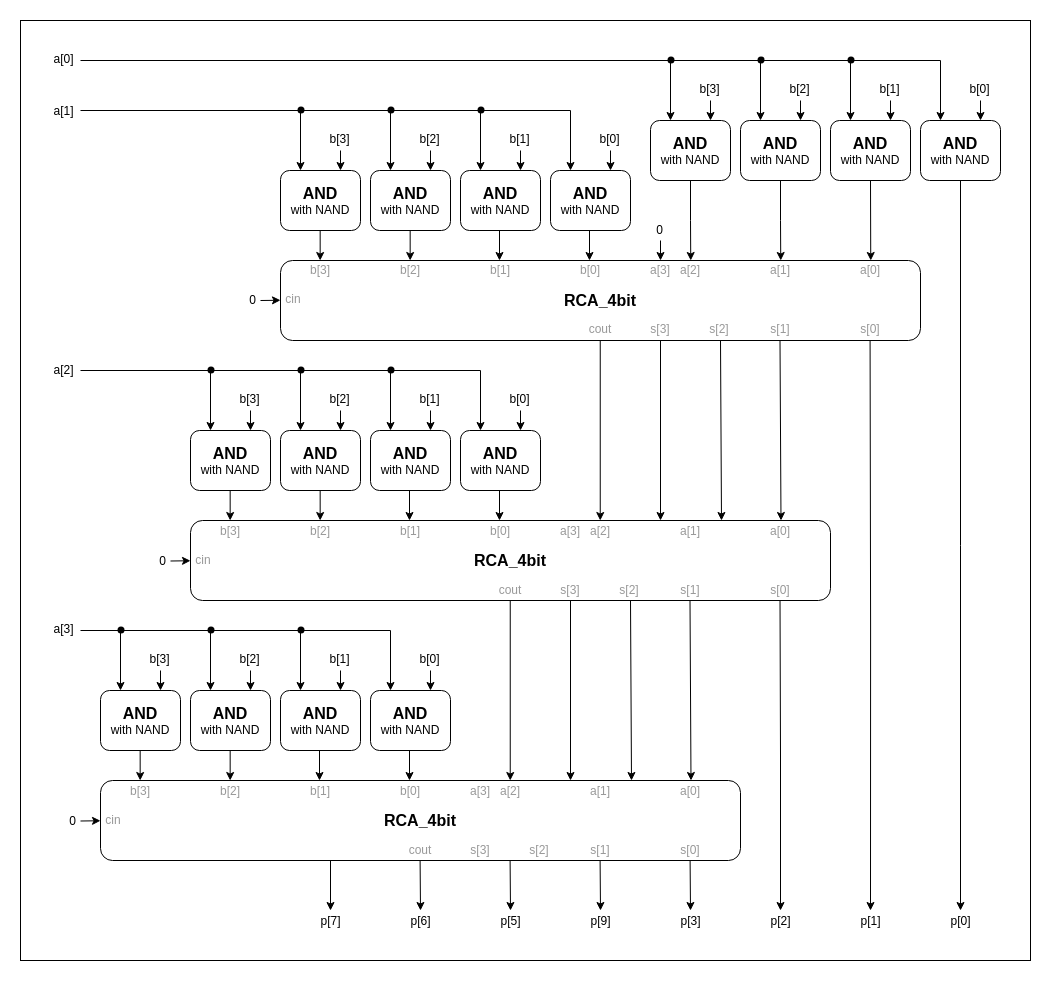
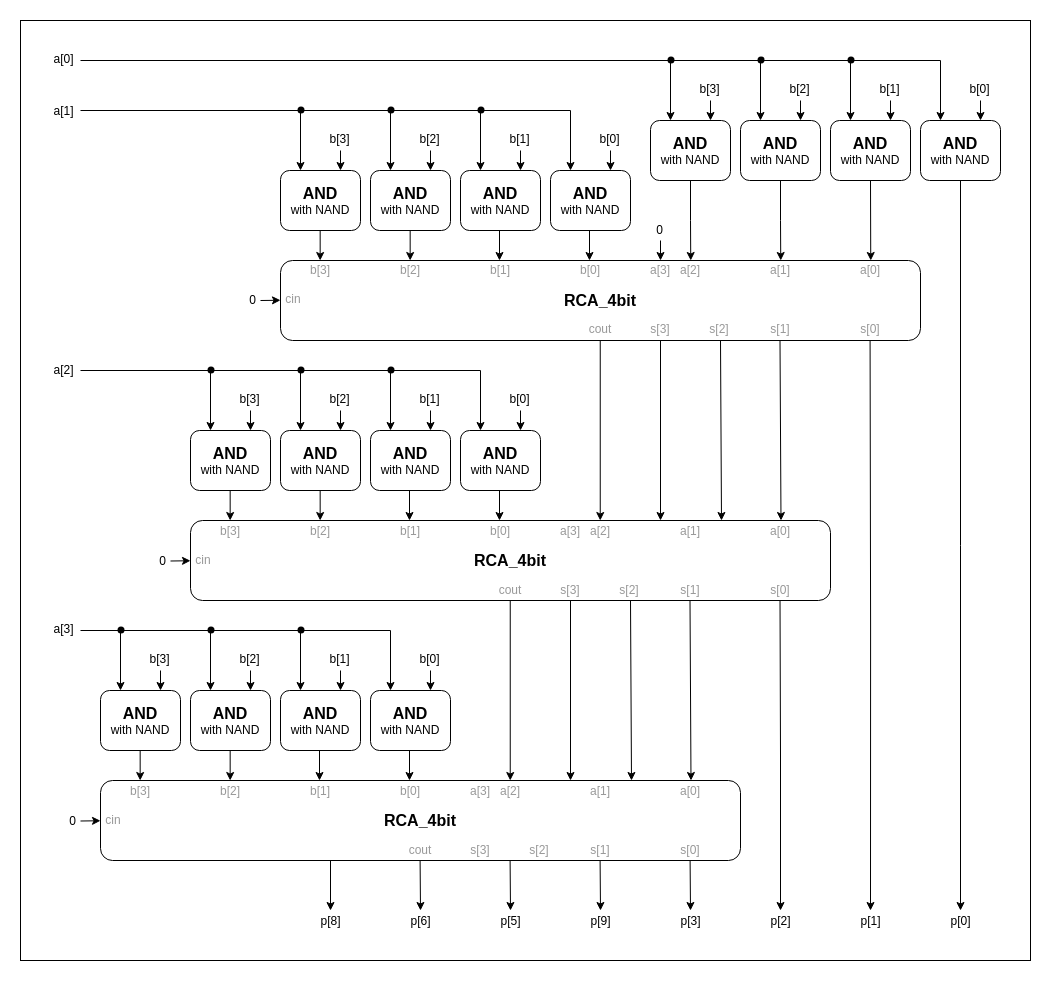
(331, 922) -> (331, 922)
